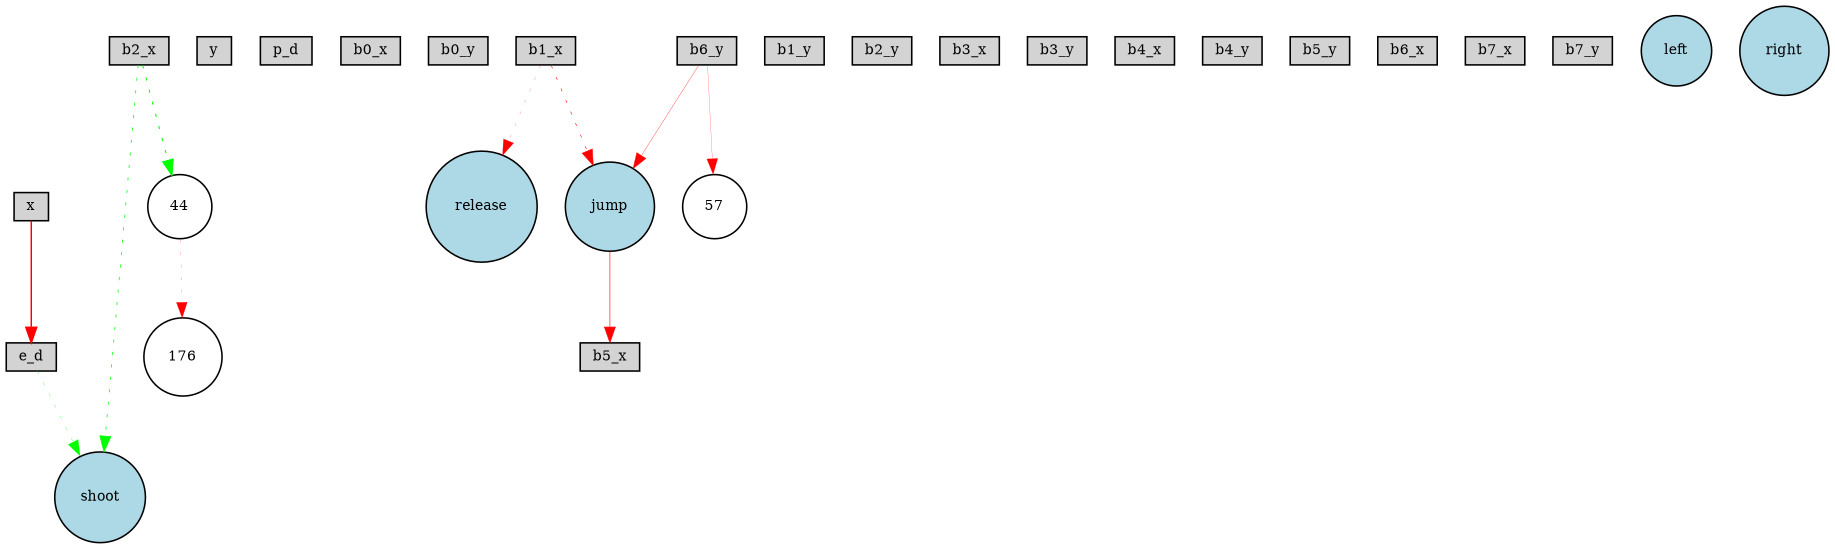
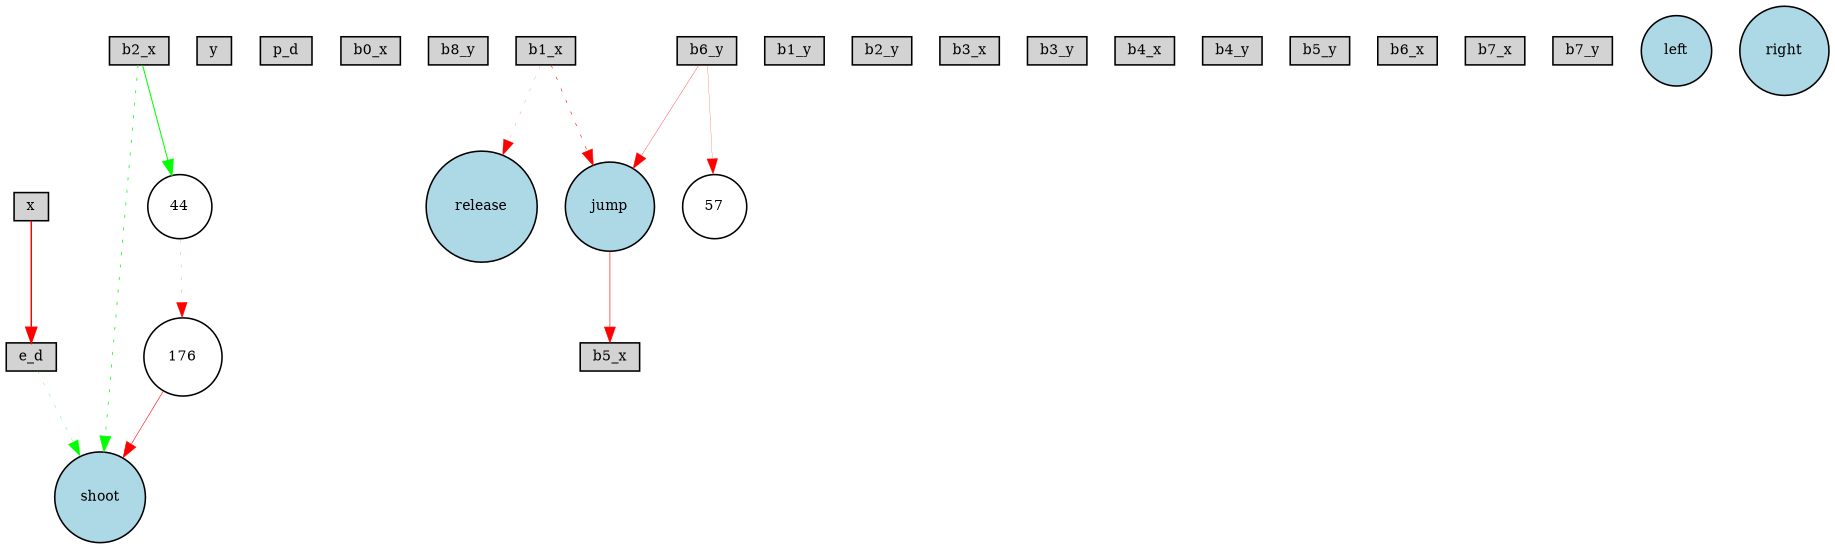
(458, 51) -> (458, 51)
(155, 113) -> (155, 113)
none -> (147, 417)
